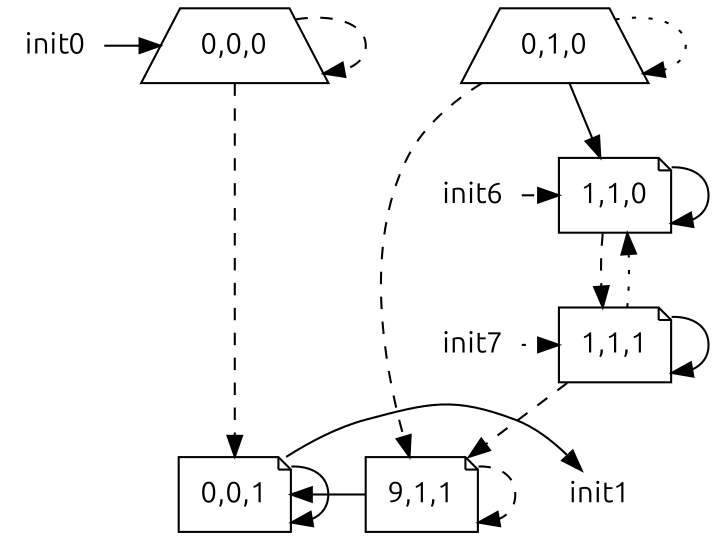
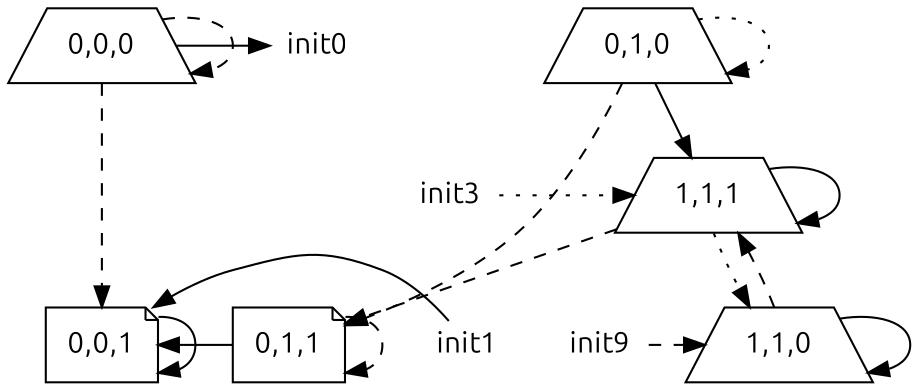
(122, 46) -> (212, 46)
(581, 111) -> (669, 111)
(474, 195) -> (601, 345)
(615, 195) -> (779, 345)
(474, 345) -> (451, 195)
(615, 345) -> (709, 195)
(428, 406) -> (317, 255)
(422, 495) -> (289, 345)
